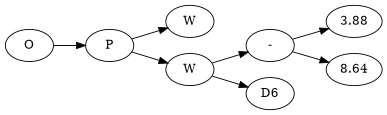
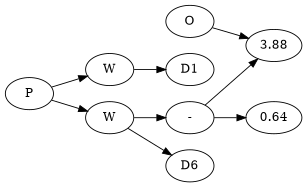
(65, 45) -> (226, 32)
none -> (190, 70)
(354, 70) -> (274, 118)
